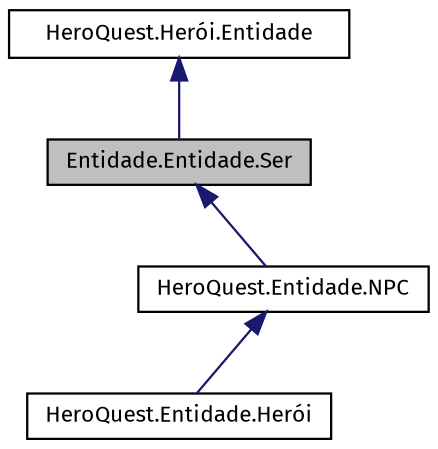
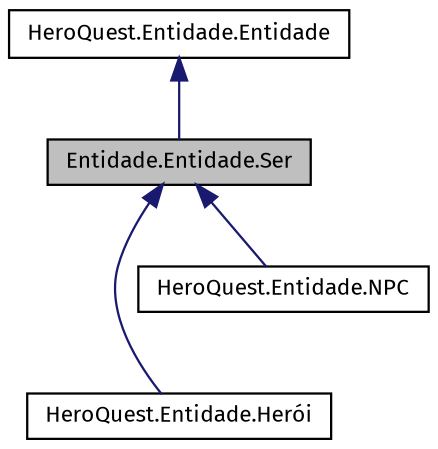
(179, 34) -> (179, 34)
(224, 362) -> (116, 300)
